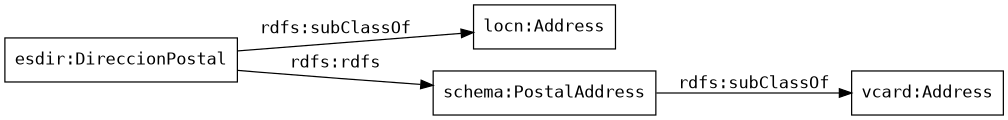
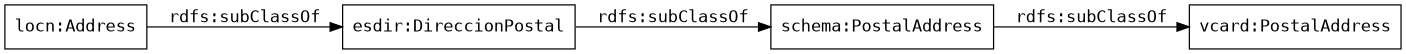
(350, 42) -> (238, 27)
(335, 63) -> (673, 18)
(927, 93) -> (1295, 27)
